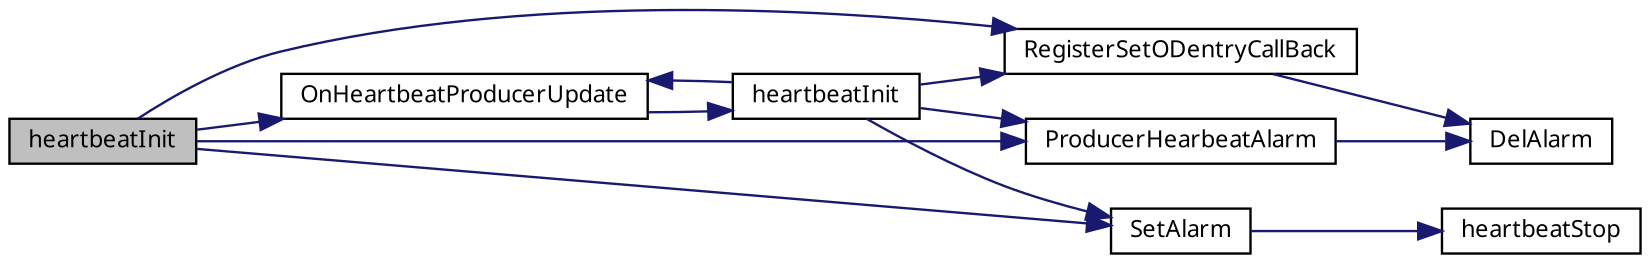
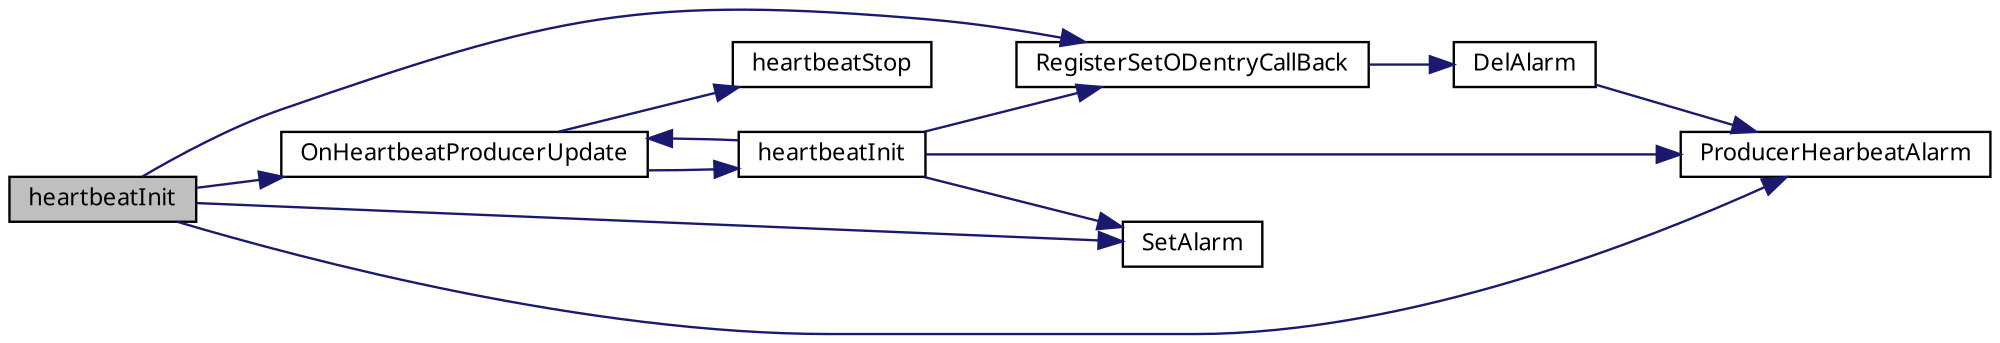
(1391, 141) -> (1665, 105)
(1334, 231) -> (637, 112)
